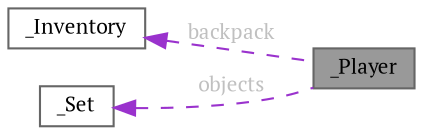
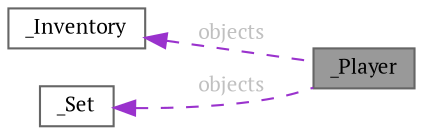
(229, 34) -> (229, 34)
